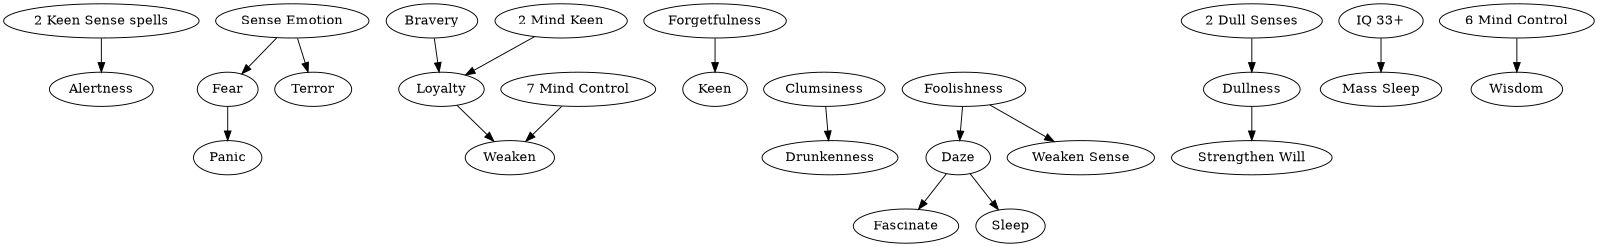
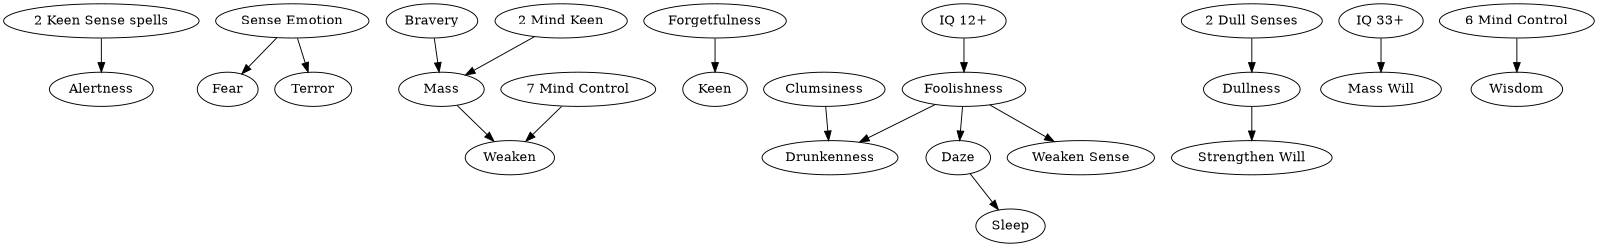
none -> (964, 21)
(441, 89) -> (441, 89)
(1381, 89) -> (1381, 89)
none -> (902, 121)
(228, 158) -> none
(906, 226) -> none
